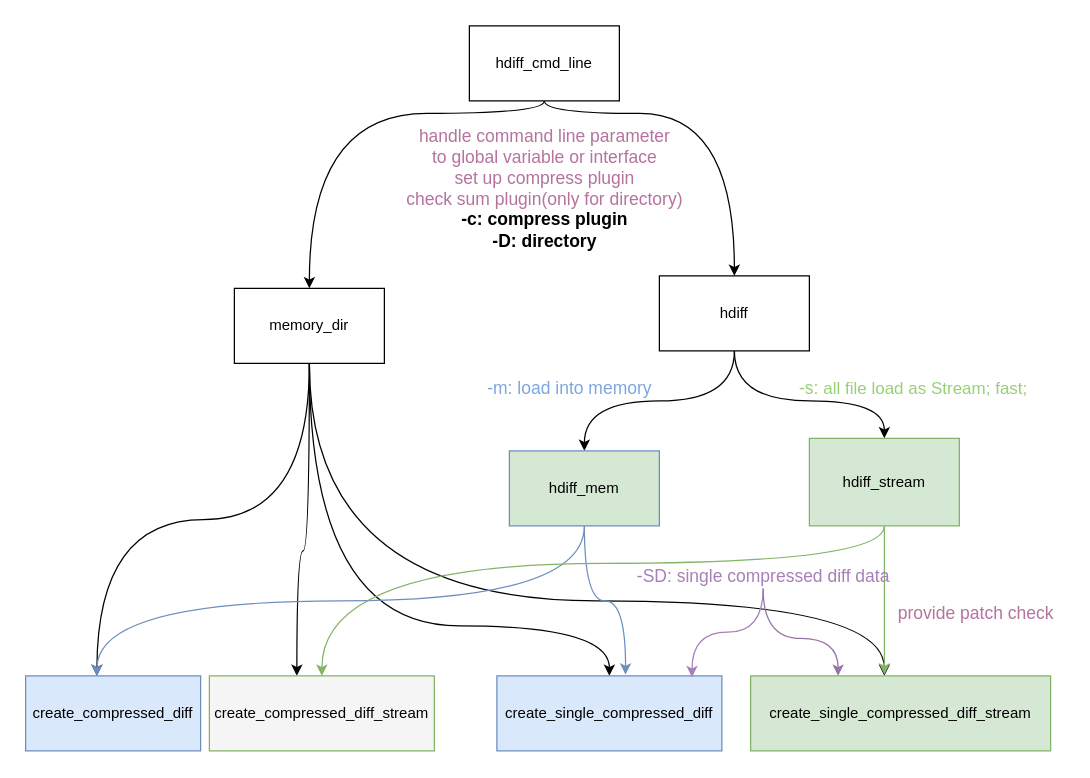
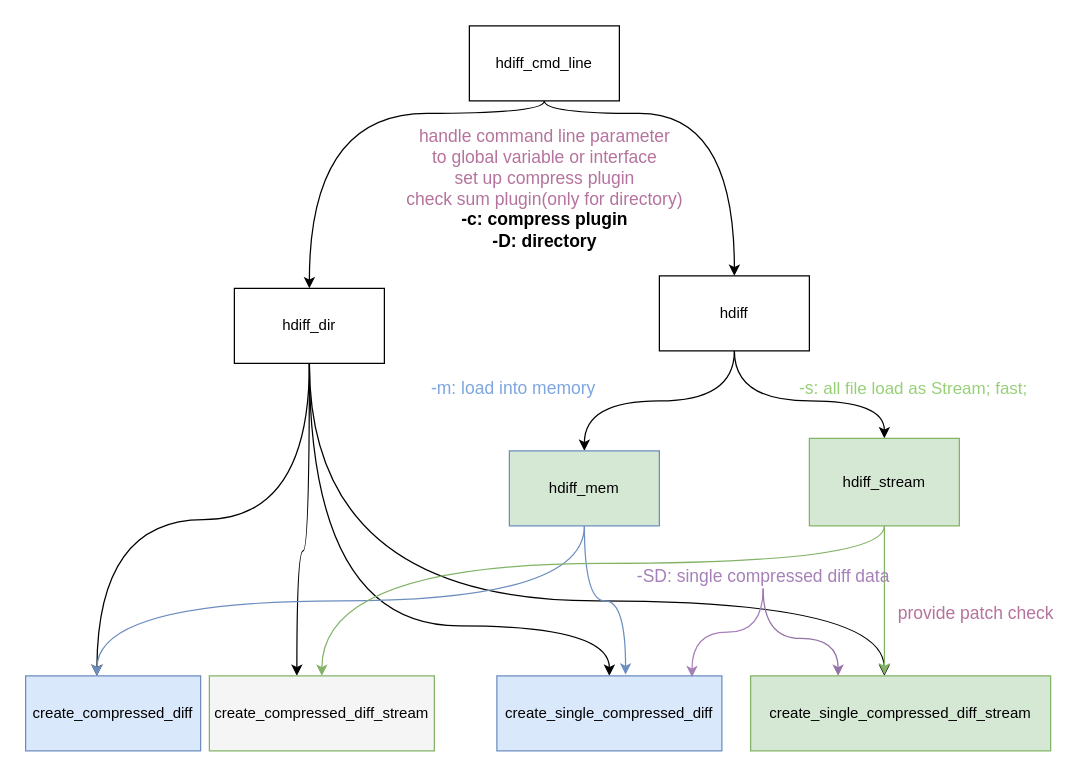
(309, 326) -> (309, 326)
(569, 388) -> (513, 388)
